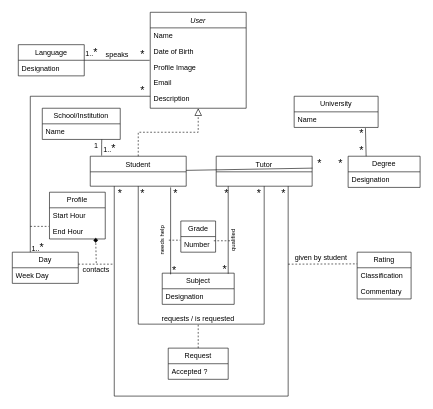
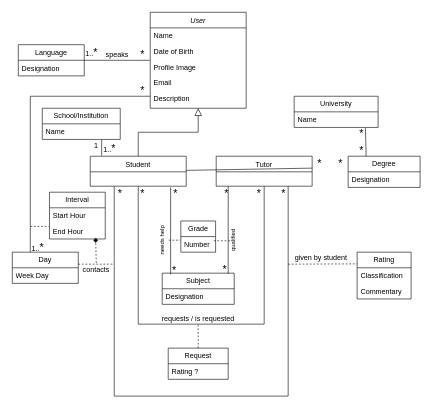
(164, 132) -> (164, 132)
(77, 200) -> (77, 200)
(191, 372) -> (186, 372)
